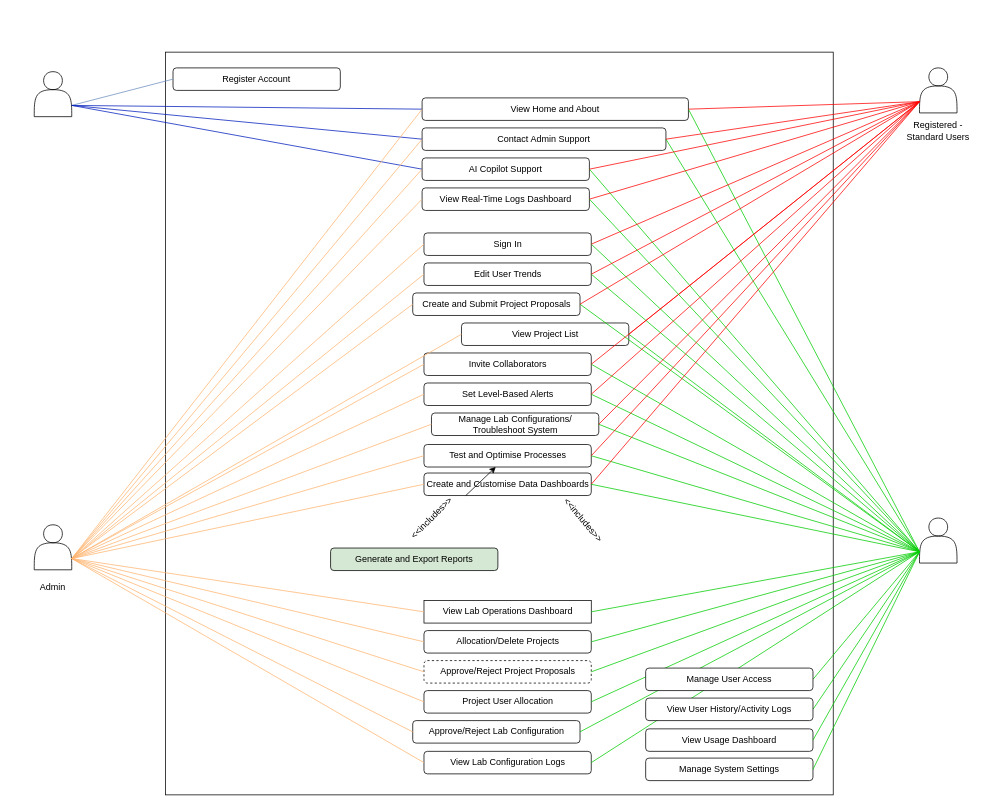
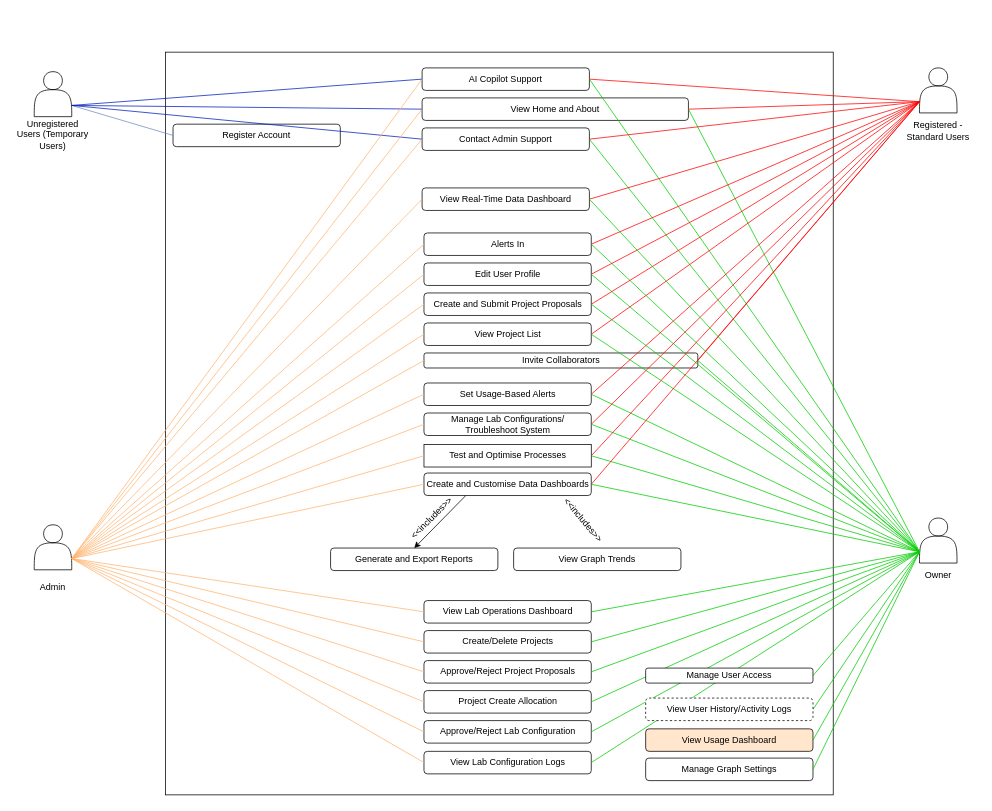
(257, 79) -> (257, 135)
none -> (53, 135)
(544, 139) -> (506, 139)
(506, 169) -> (506, 79)
(506, 199) -> (506, 199)
(508, 244) -> (508, 244)
(508, 274) -> (508, 274)
(496, 304) -> (507, 304)
(545, 334) -> (507, 334)
(507, 364) -> (561, 360)
(508, 394) -> (508, 394)
(515, 424) -> (507, 424)
(507, 456) -> (507, 456)
(481, 481) -> (433, 529)
(414, 559) -> (414, 559)
none -> (597, 559)
none -> (938, 576)
(507, 612) -> (507, 612)
(508, 642) -> (508, 642)
(507, 672) -> (507, 672)
(729, 679) -> (729, 675)
(508, 702) -> (508, 702)
(729, 709) -> (729, 709)
(496, 732) -> (507, 732)
(729, 740) -> (729, 740)
(729, 769) -> (729, 769)
